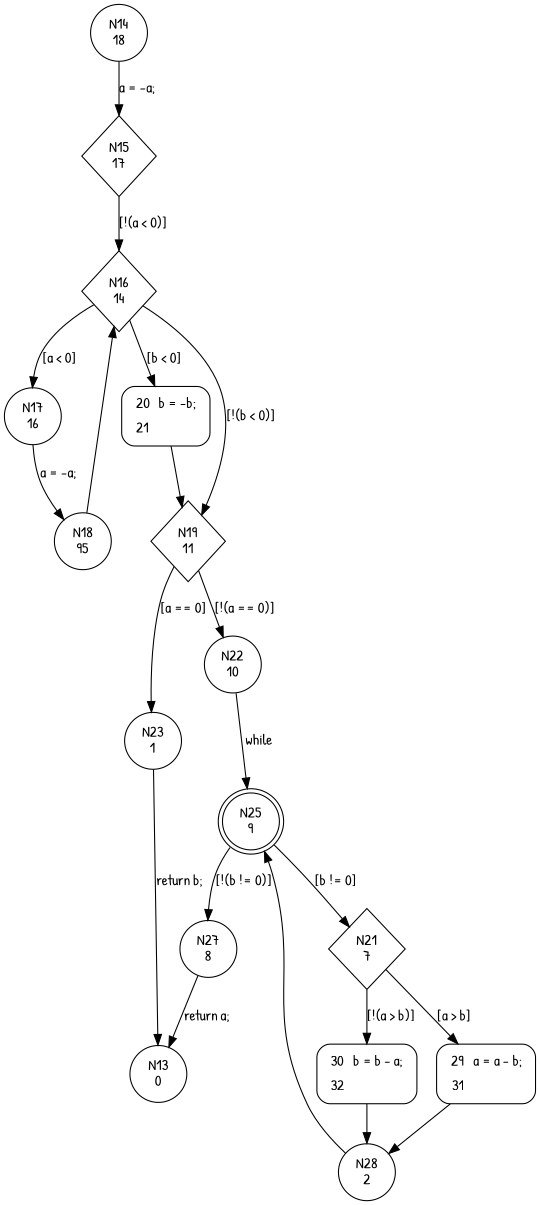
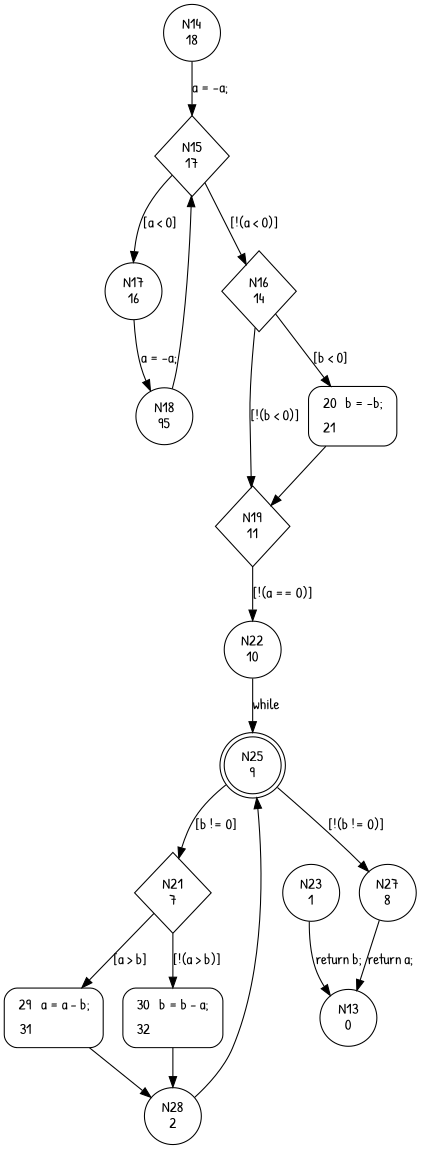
(55, 334) -> (146, 210)
(100, 425) -> (186, 298)
(155, 632) -> none
